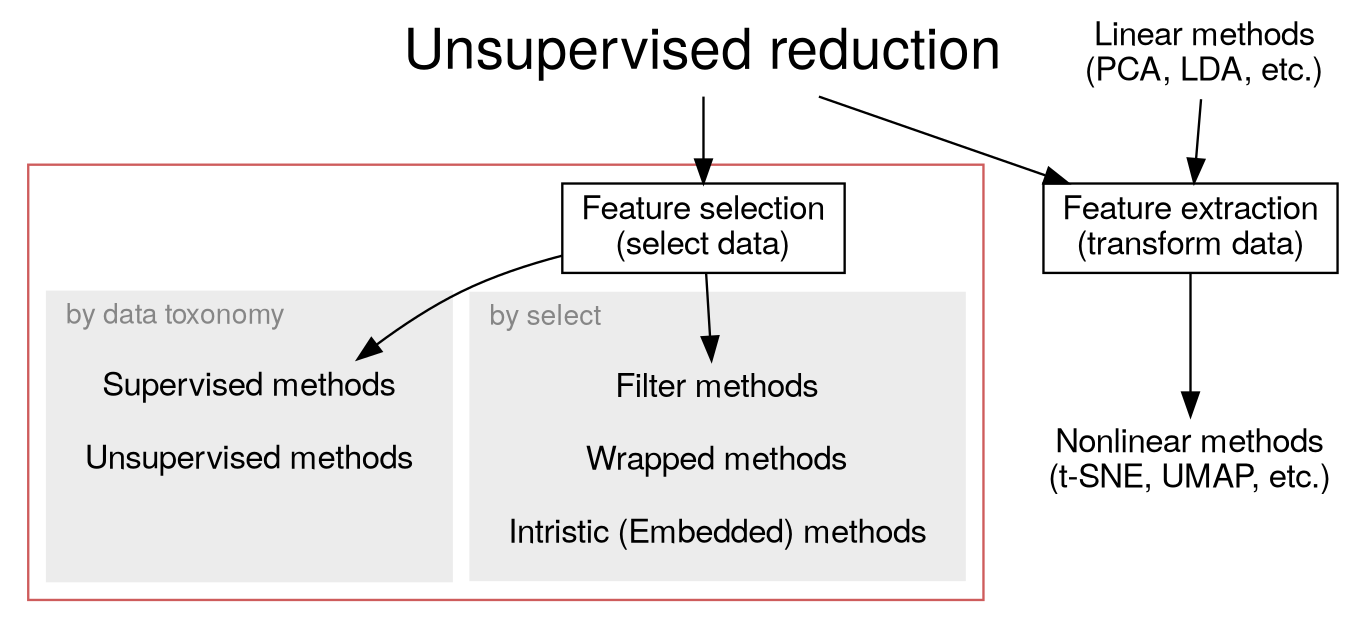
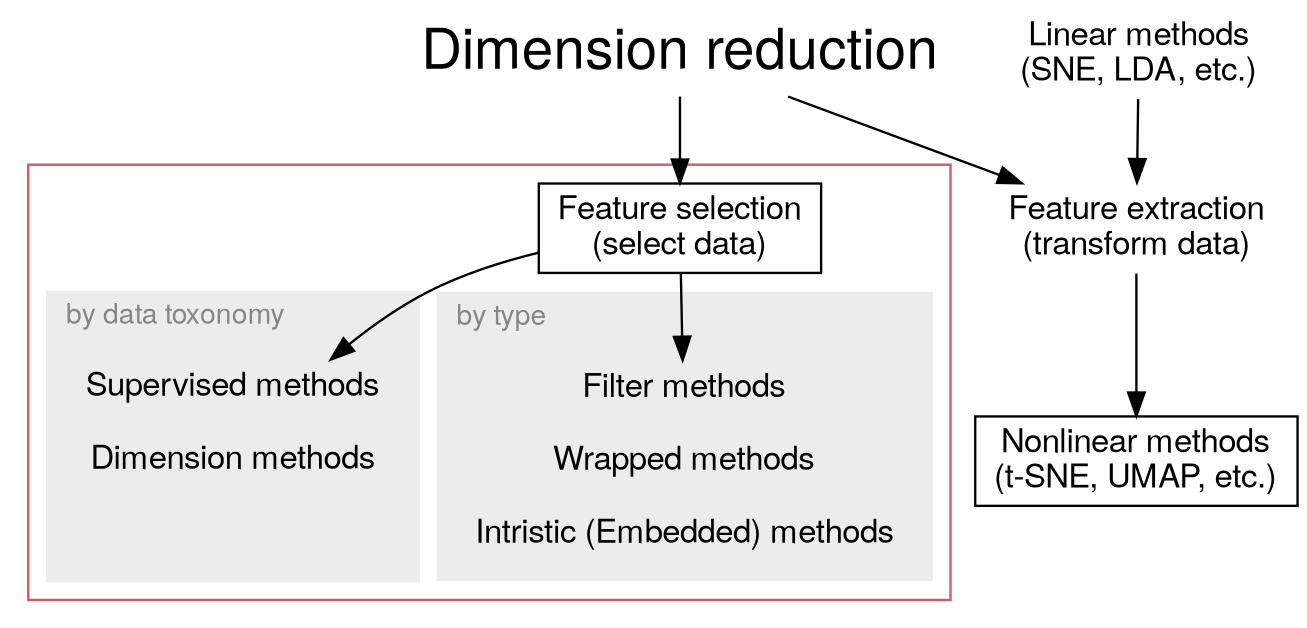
(703, 54) -> (680, 54)
(1205, 54) -> (1139, 54)
(1191, 228) -> (1136, 228)
(546, 318) -> (502, 318)
(249, 461) -> (233, 461)
(1191, 461) -> (1136, 461)
